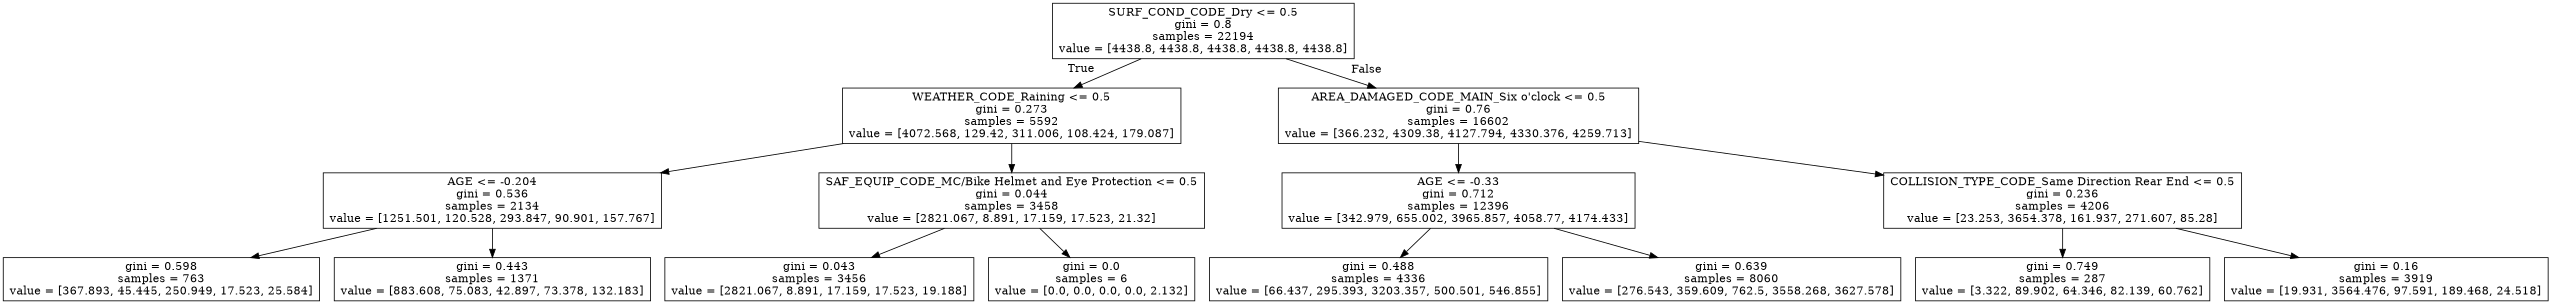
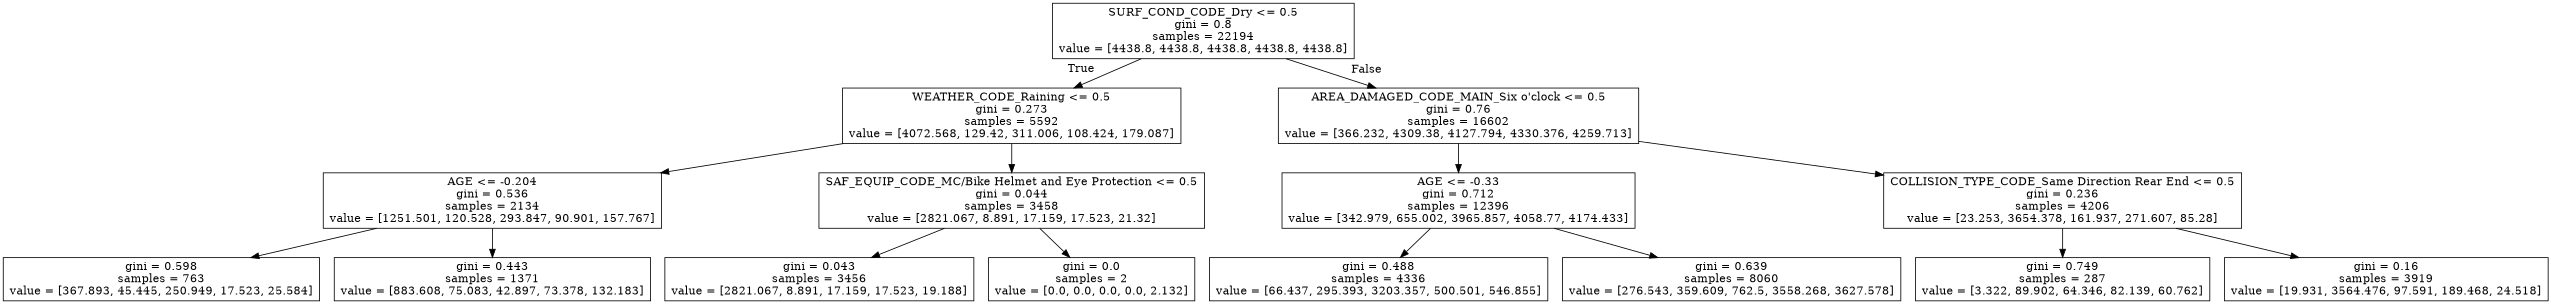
(1092, 279) -> (1092, 279)
